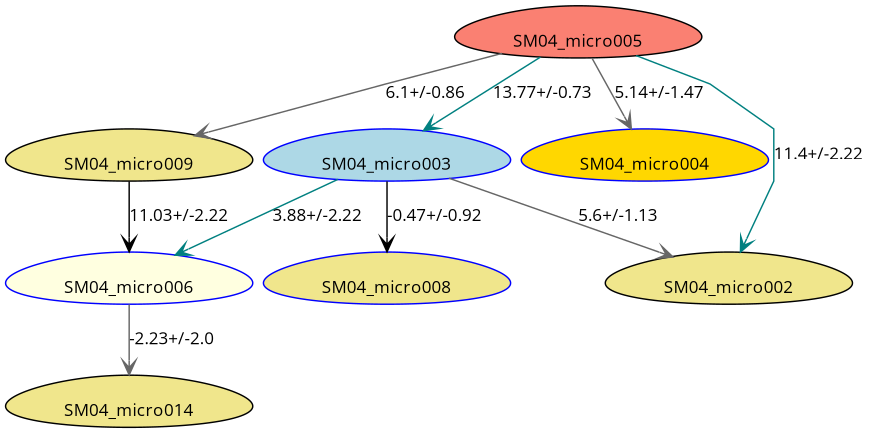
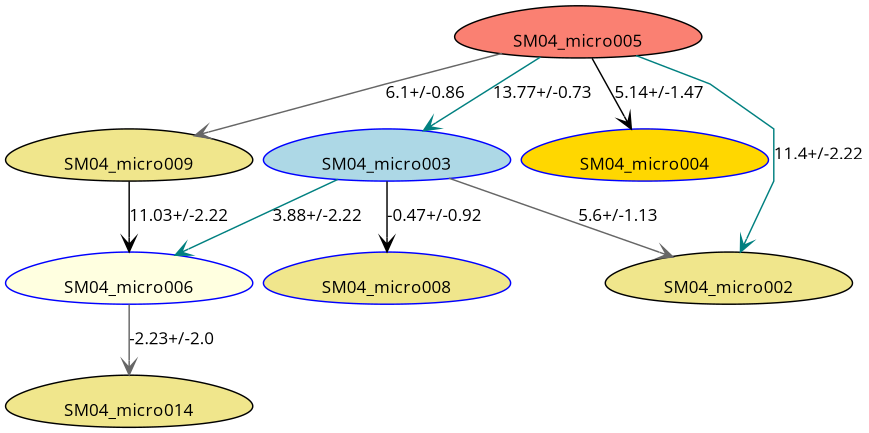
(608, 87) -> (608, 87)
